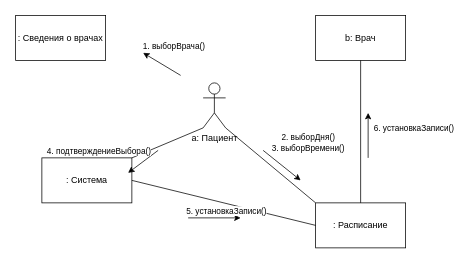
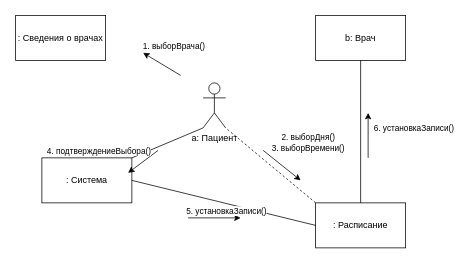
(271, 166) -> (271, 166)
